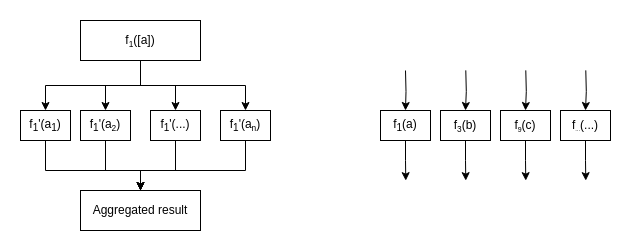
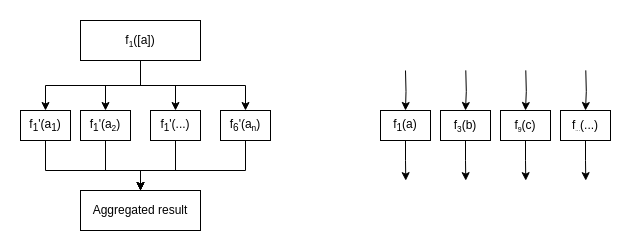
(246, 126) -> (246, 126)
